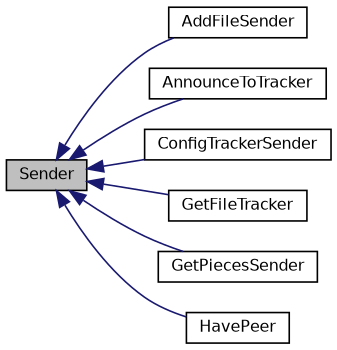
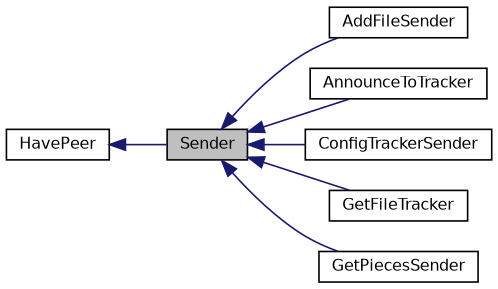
(116, 272) -> (146, 145)
